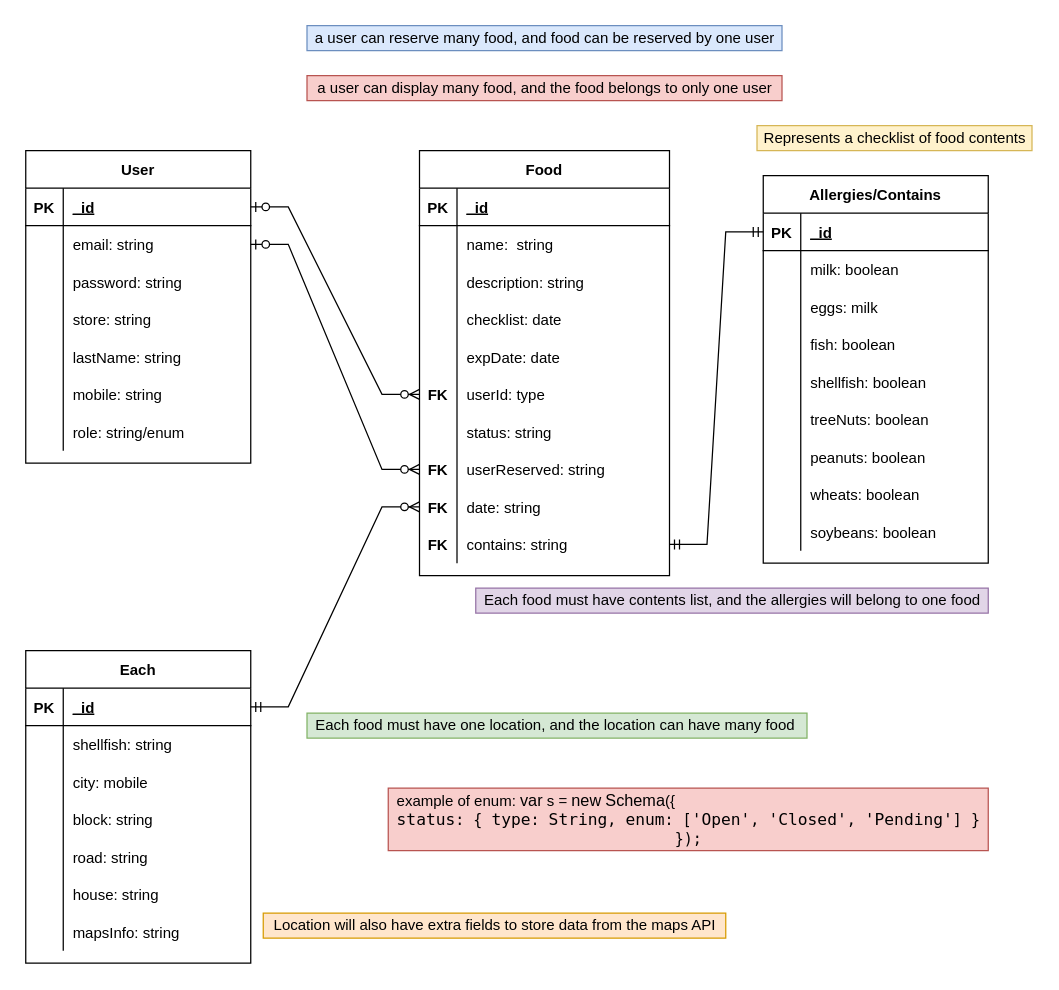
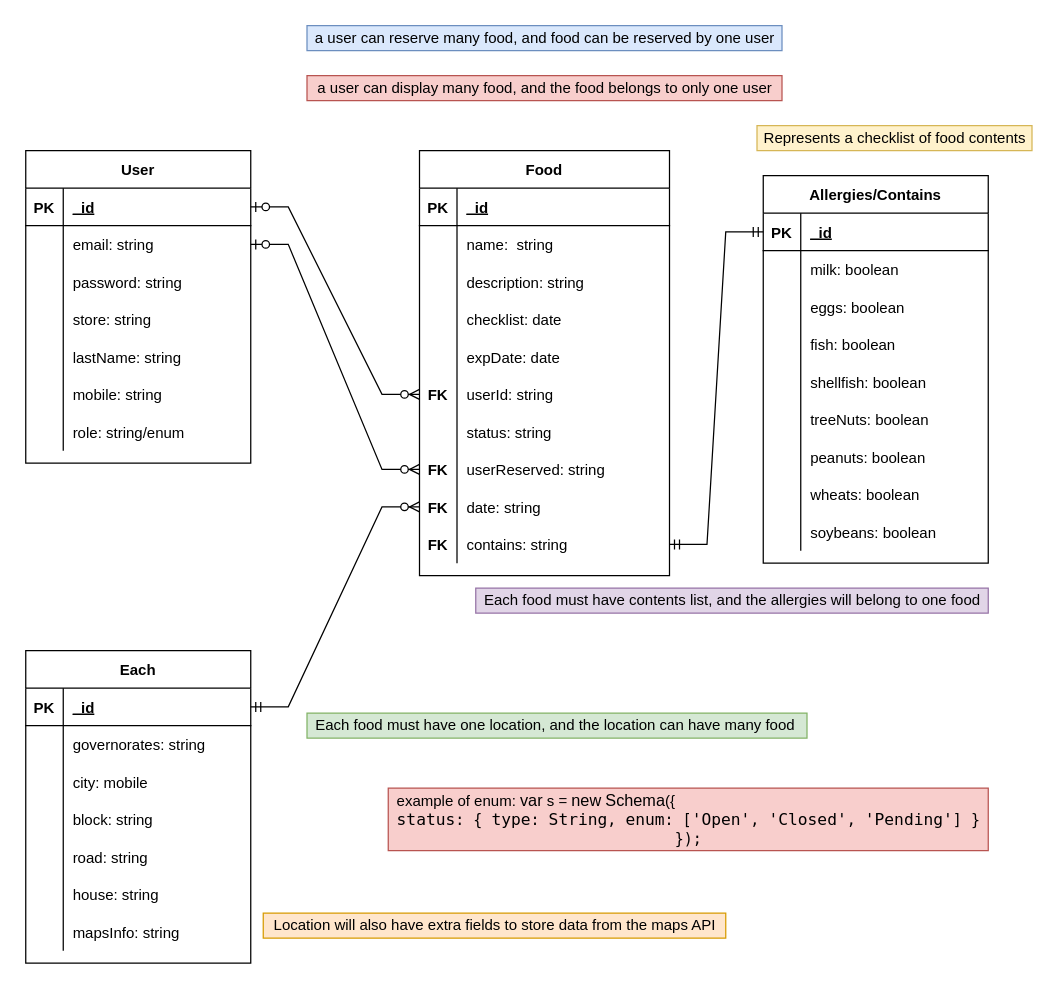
(844, 308) -> (859, 308)
(513, 395) -> (519, 395)
(132, 745) -> (151, 745)
